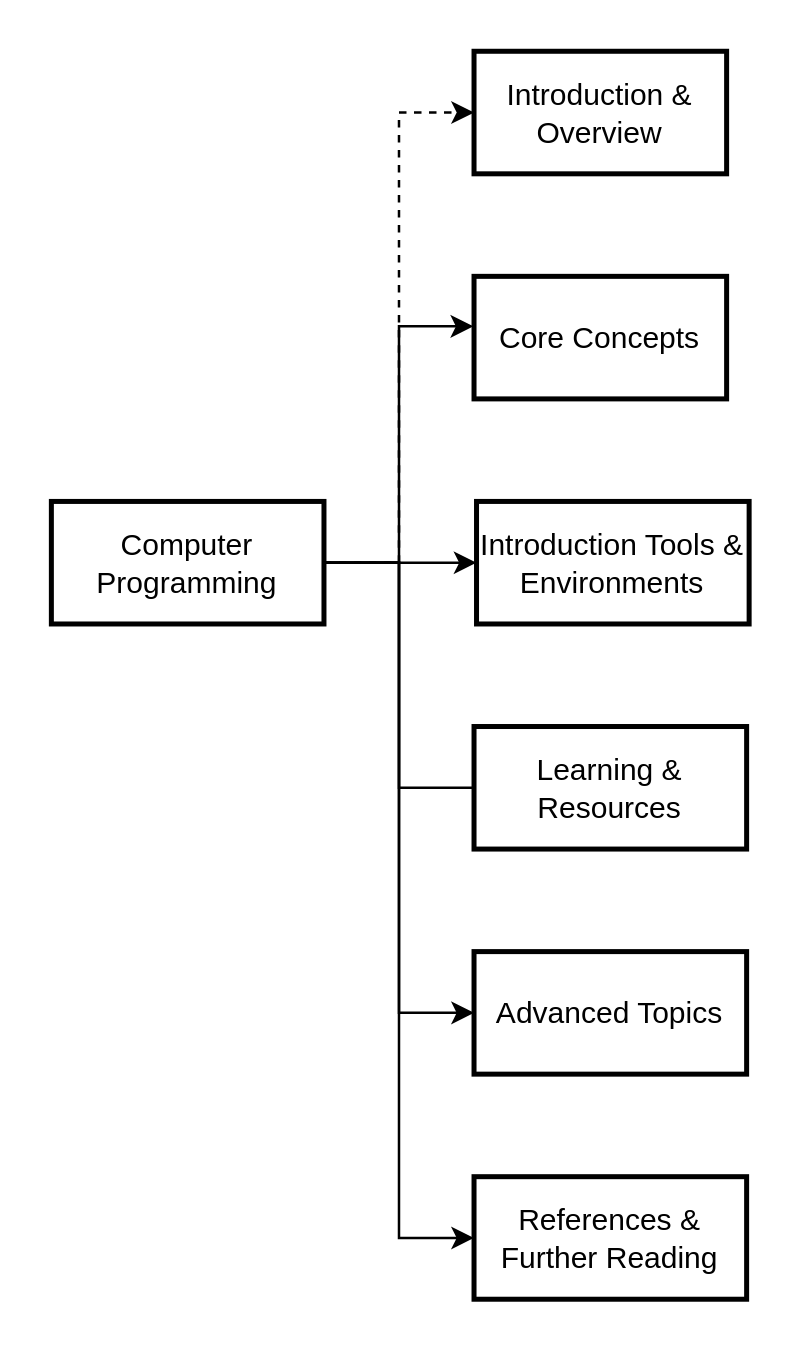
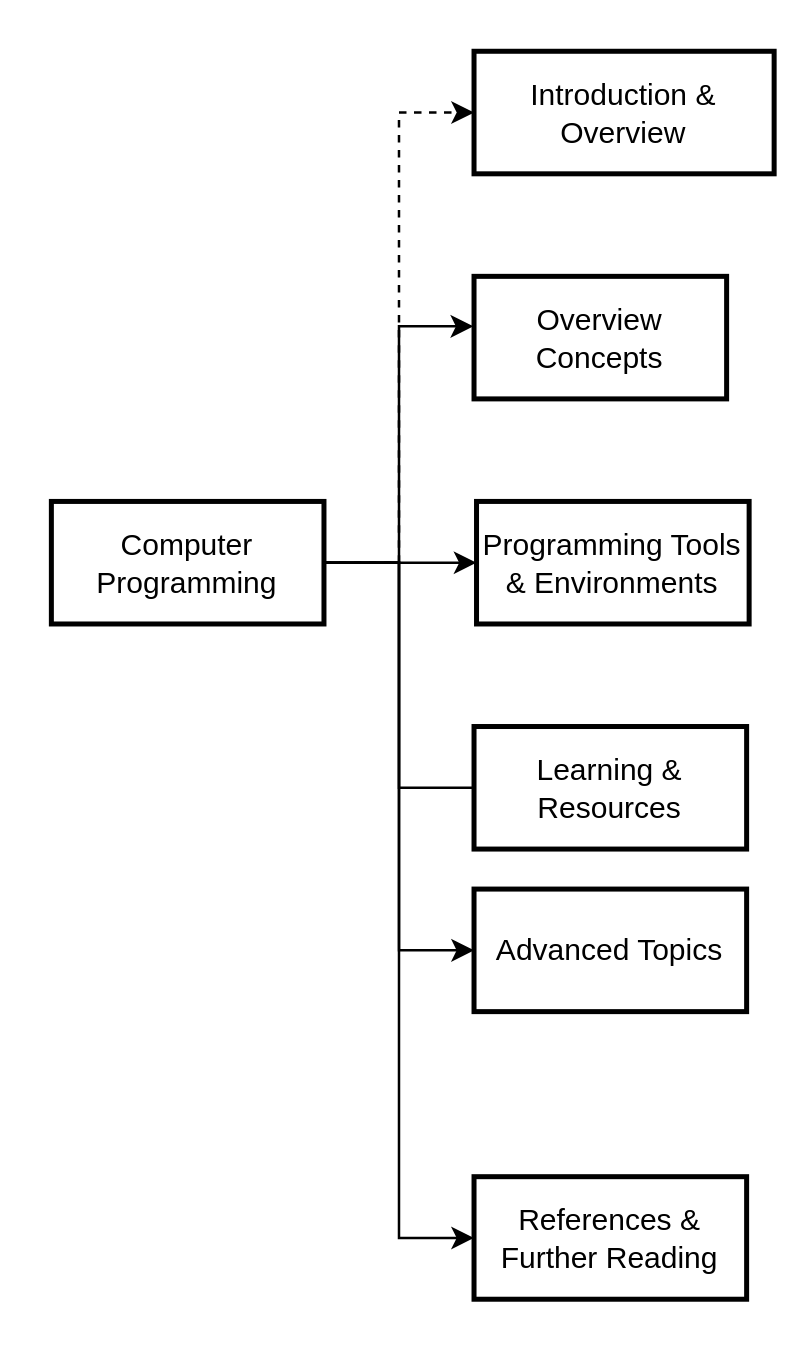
(600, 113) -> (624, 113)
(600, 339) -> (600, 339)
(613, 564) -> (613, 564)
(610, 1013) -> (610, 950)
